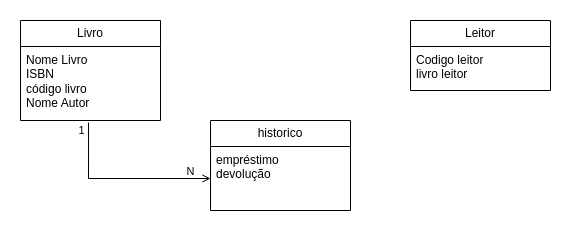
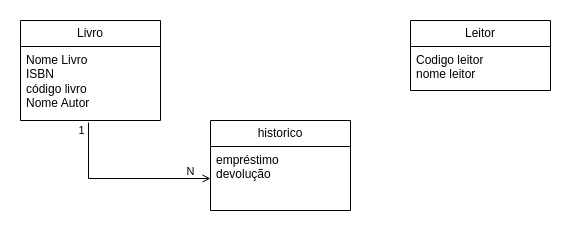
(454, 68) -> (454, 68)
